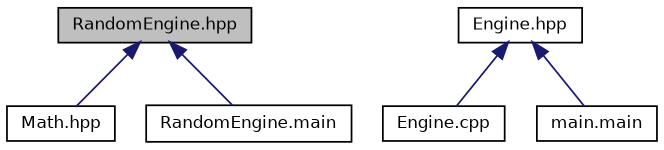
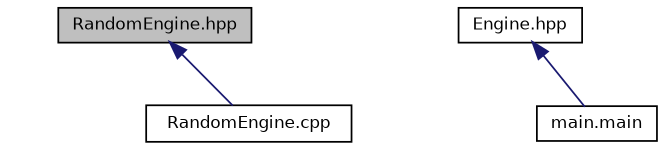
(61, 124) -> none
(249, 124) -> (249, 124)
(444, 124) -> none
